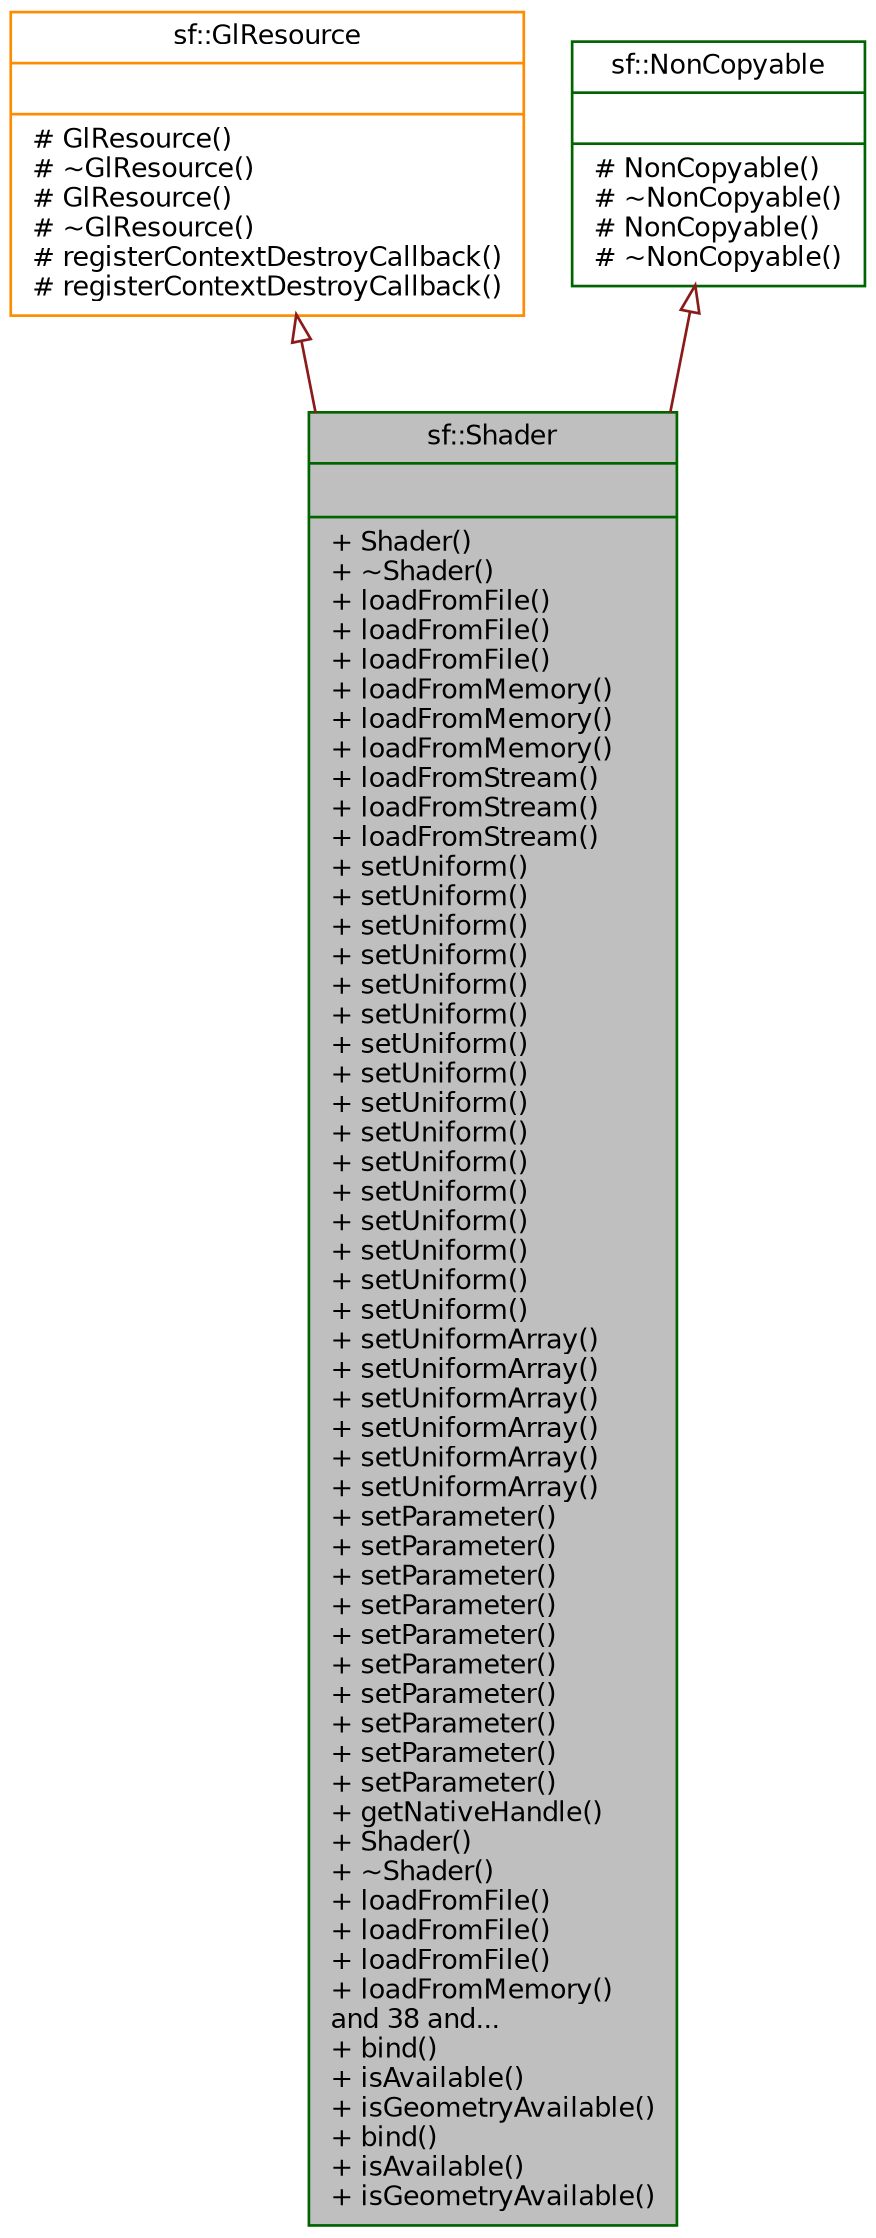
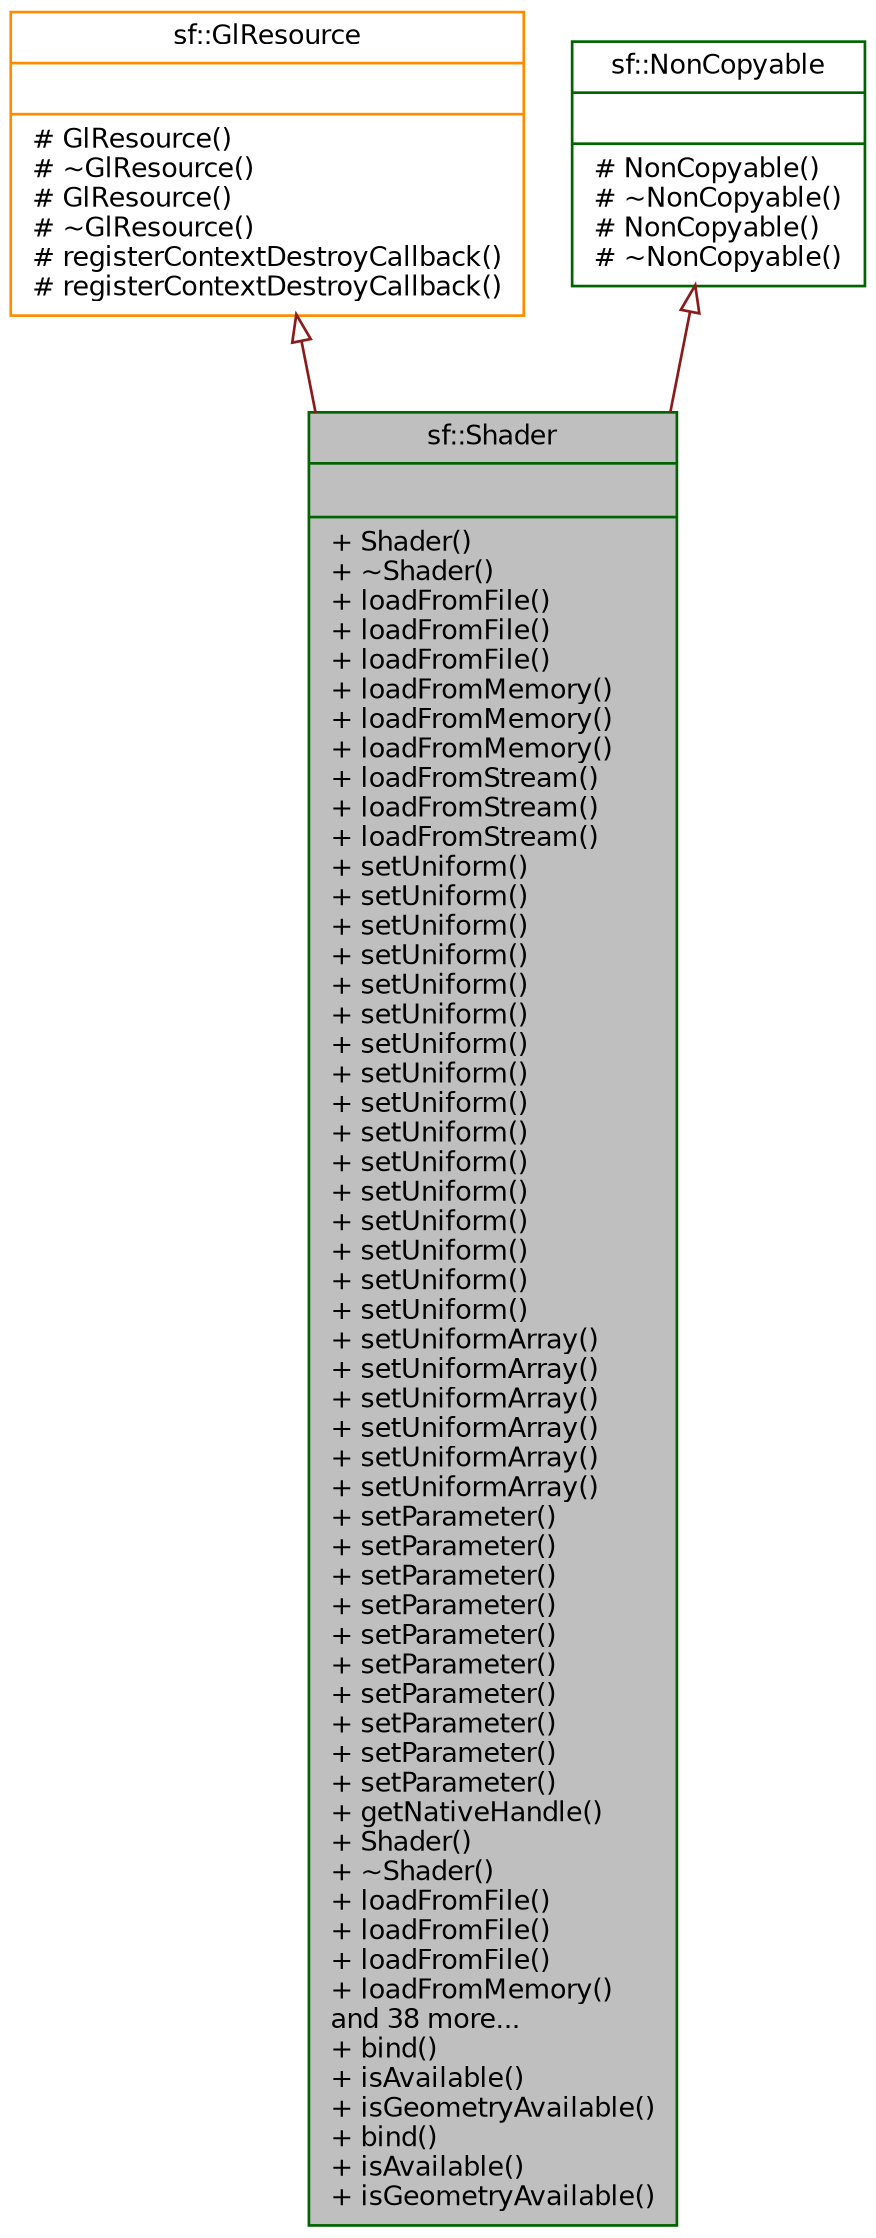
(416, 2020) -> (426, 2020)
